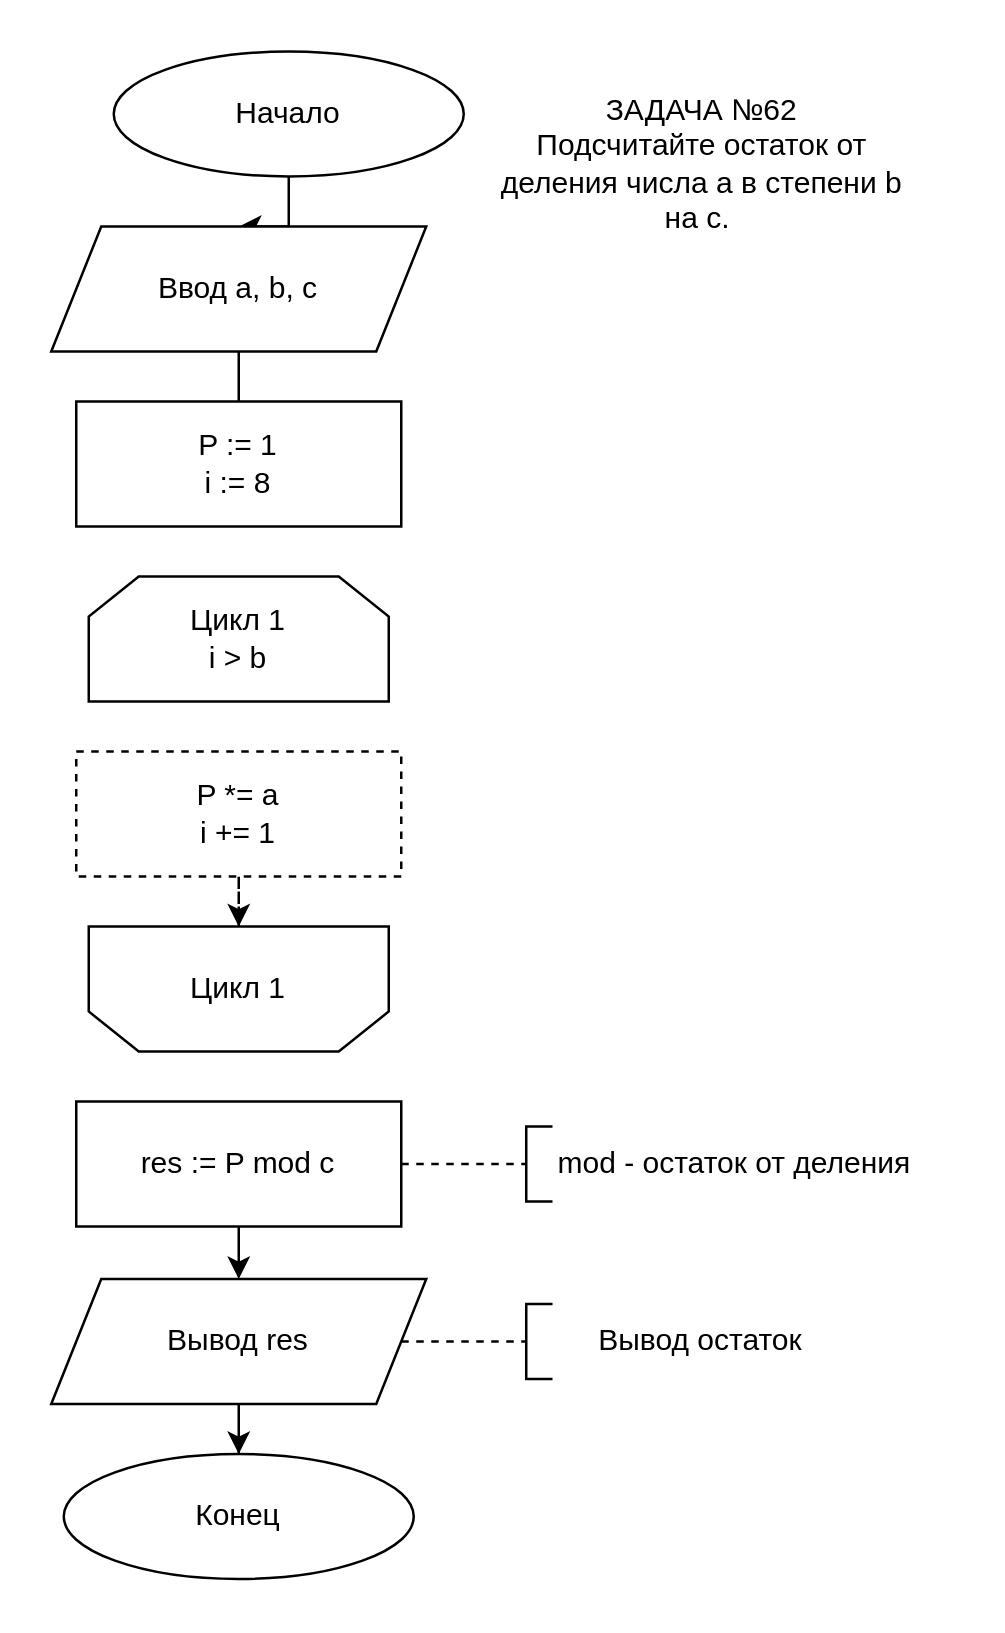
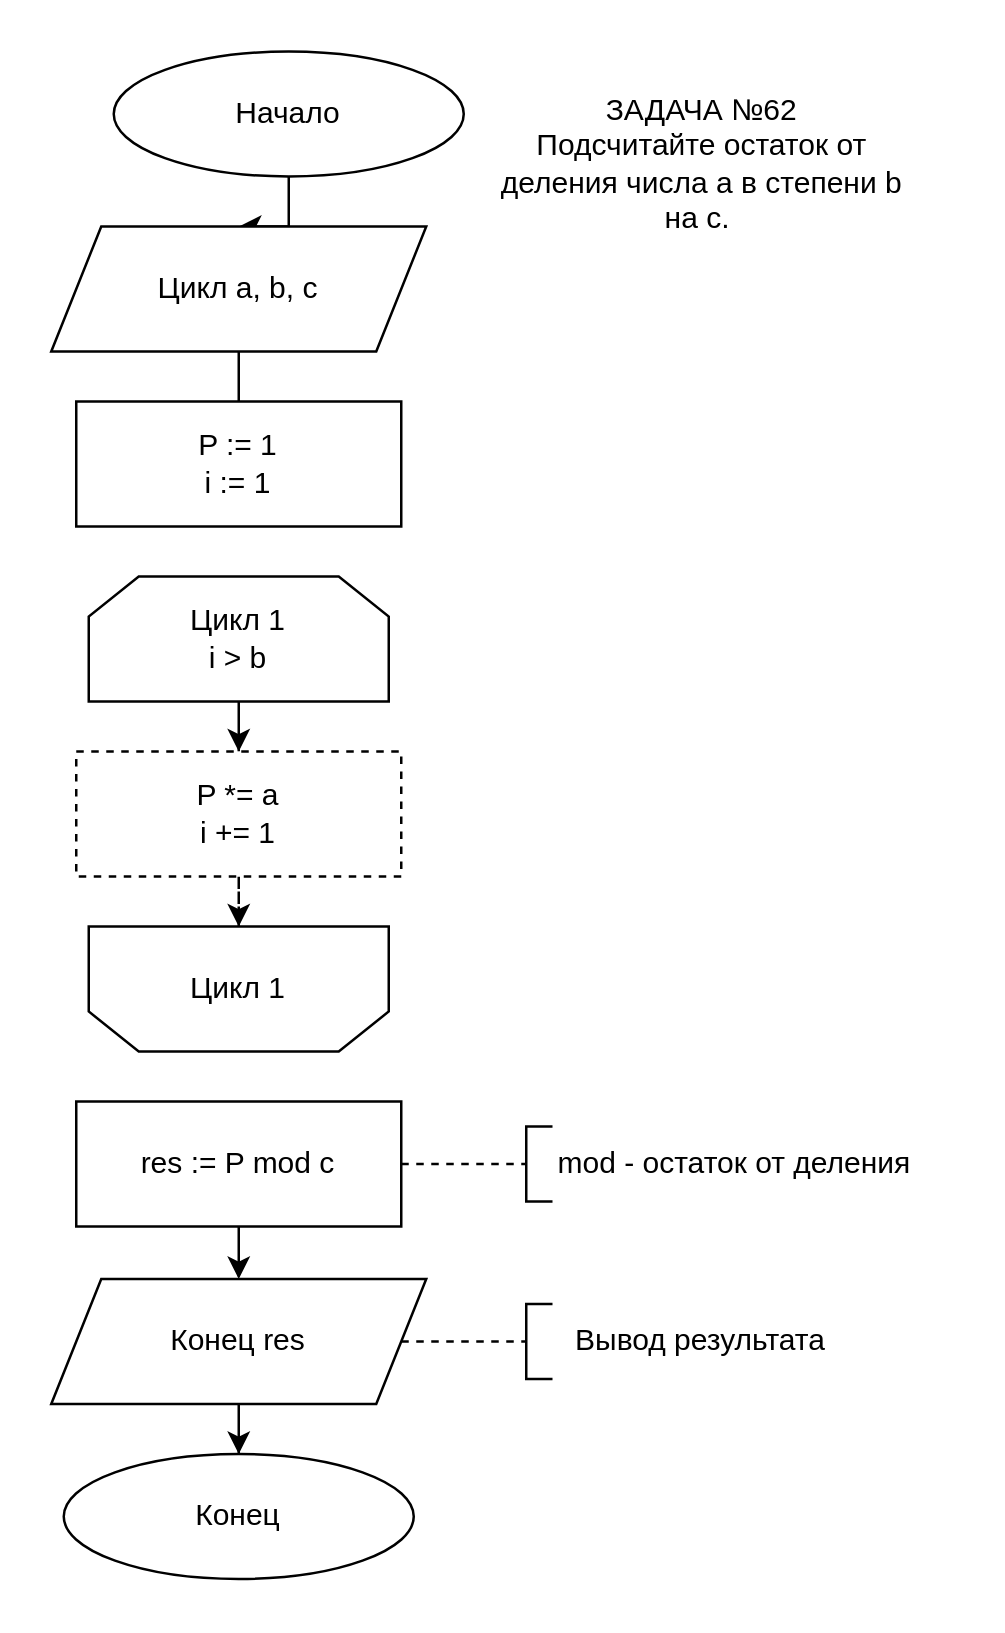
(239, 289) -> (239, 289)
(239, 464) -> (239, 464)
none -> (239, 734)
(239, 1341) -> (239, 1341)
(701, 1341) -> (701, 1341)
